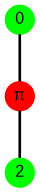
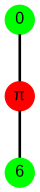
(20, 173) -> (20, 173)
